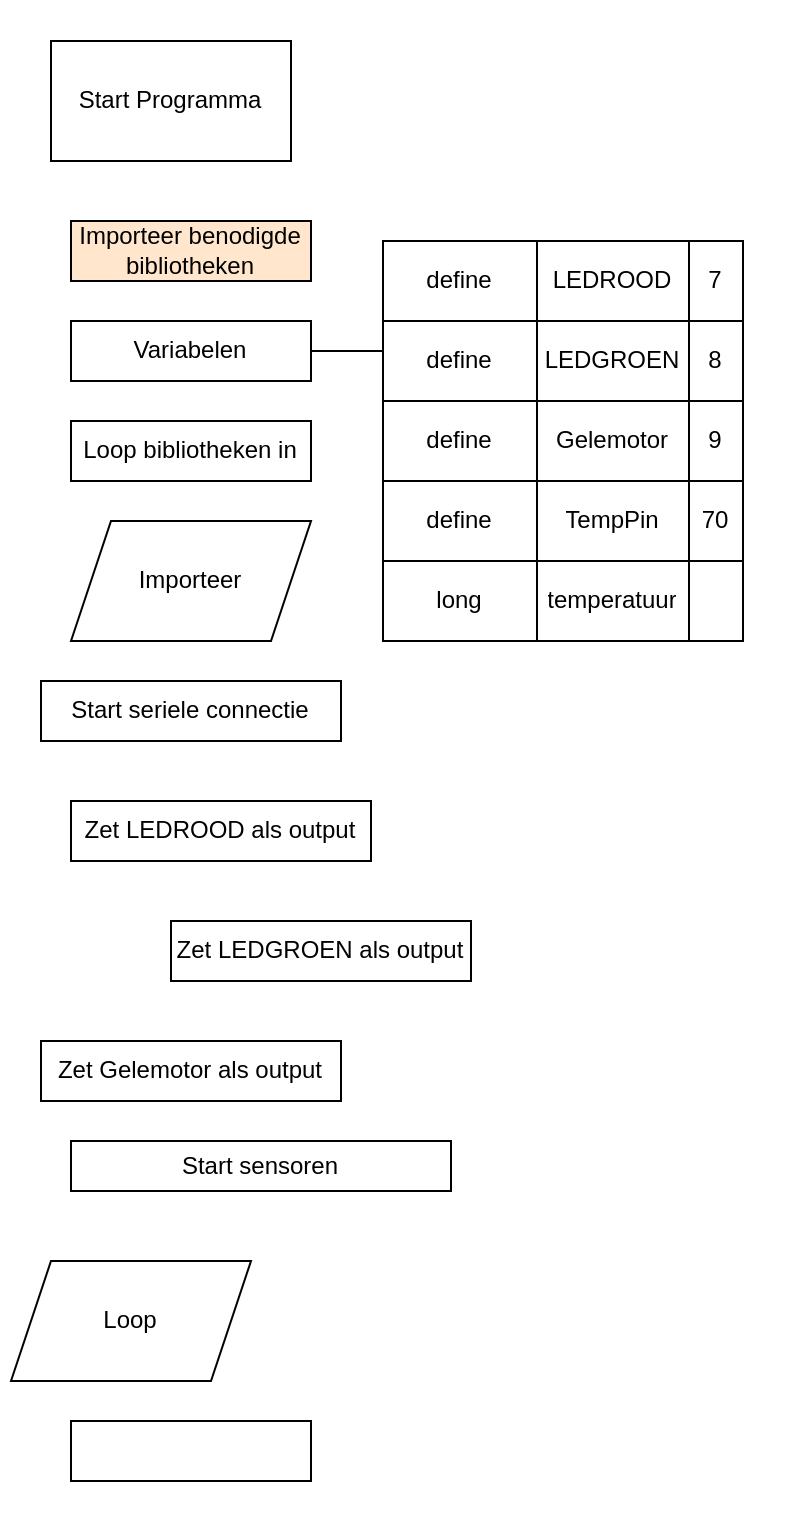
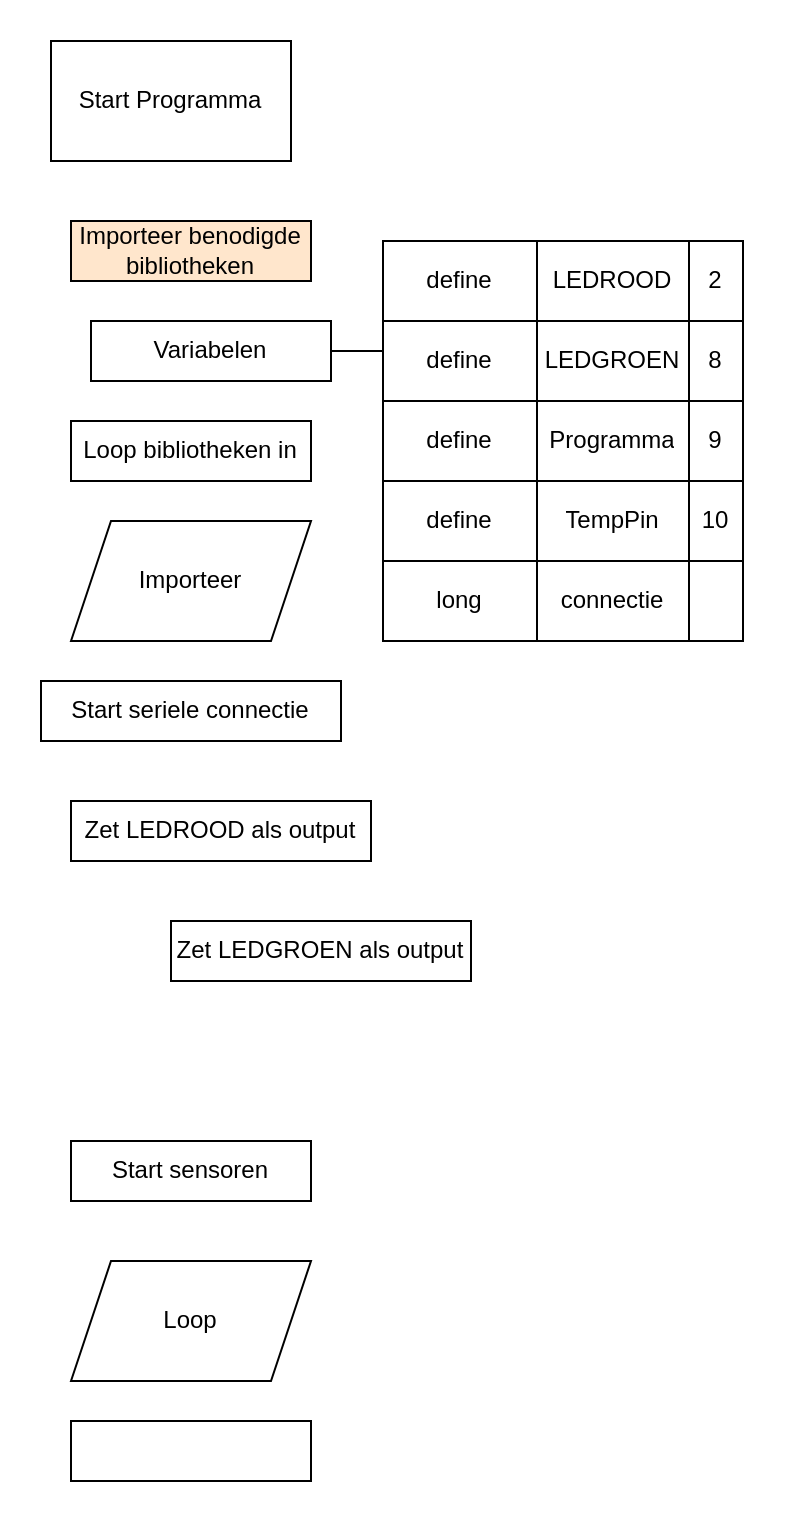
(716, 281) -> (716, 281)
(191, 351) -> (211, 351)
(613, 441) -> (613, 441)
(716, 521) -> (716, 521)
(613, 601) -> (613, 601)
(191, 1071) -> none
(261, 1166) -> (191, 1171)
(131, 1321) -> (191, 1321)
